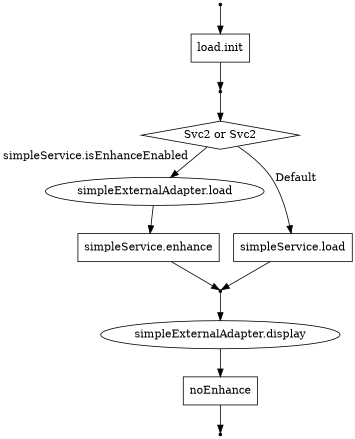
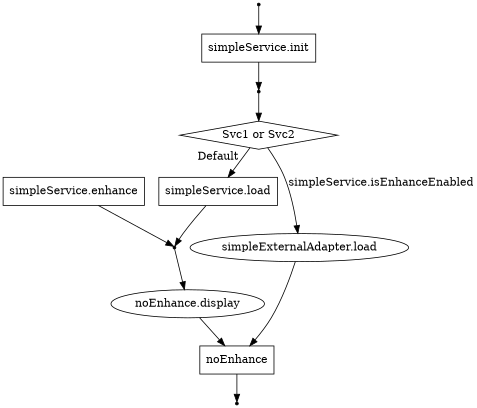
(220, 48) -> (259, 48)
(220, 135) -> (259, 135)
(152, 216) -> (279, 303)
(220, 335) -> (188, 304)
